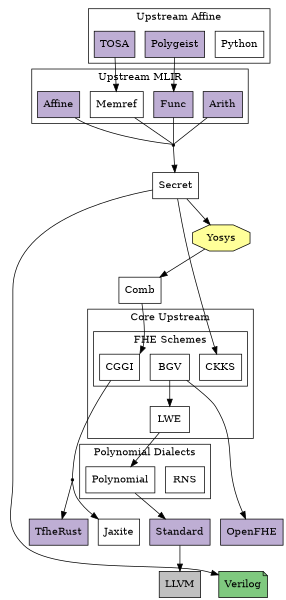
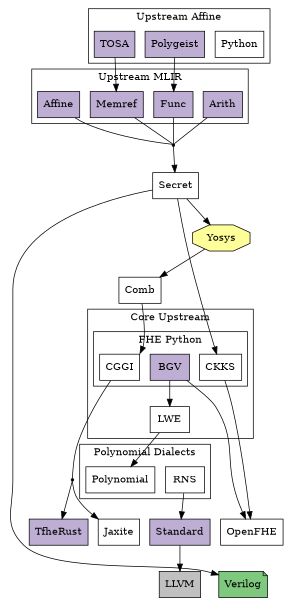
(117, 105) -> (117, 105)
(170, 340) -> (170, 340)
(170, 367) -> (170, 367)
none -> (240, 445)
(147, 504) -> (183, 502)
(252, 532) -> (252, 532)
